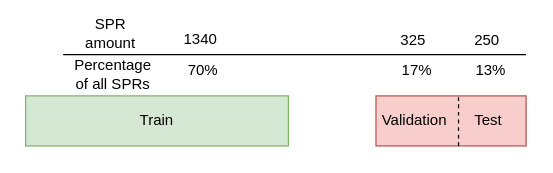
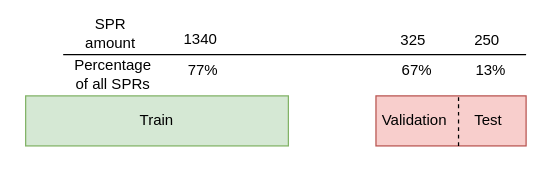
(203, 71) -> (203, 71)
(417, 71) -> (417, 71)
